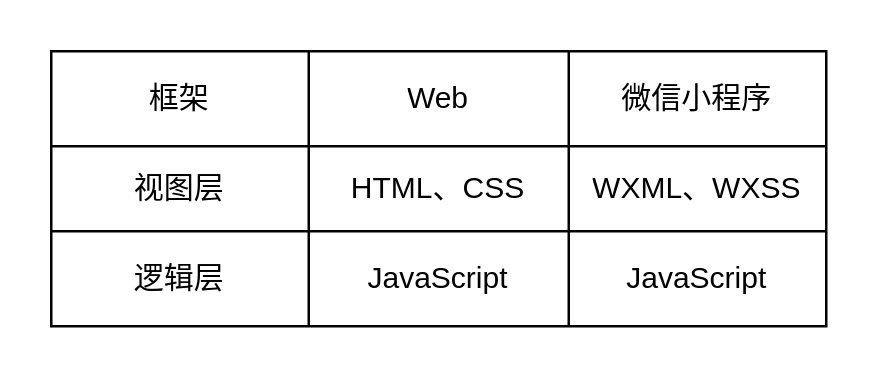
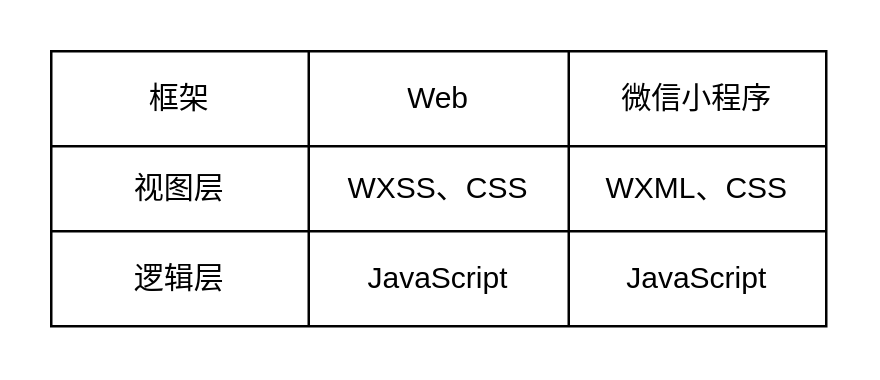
(439, 189) -> (439, 189)
(698, 189) -> (698, 189)
